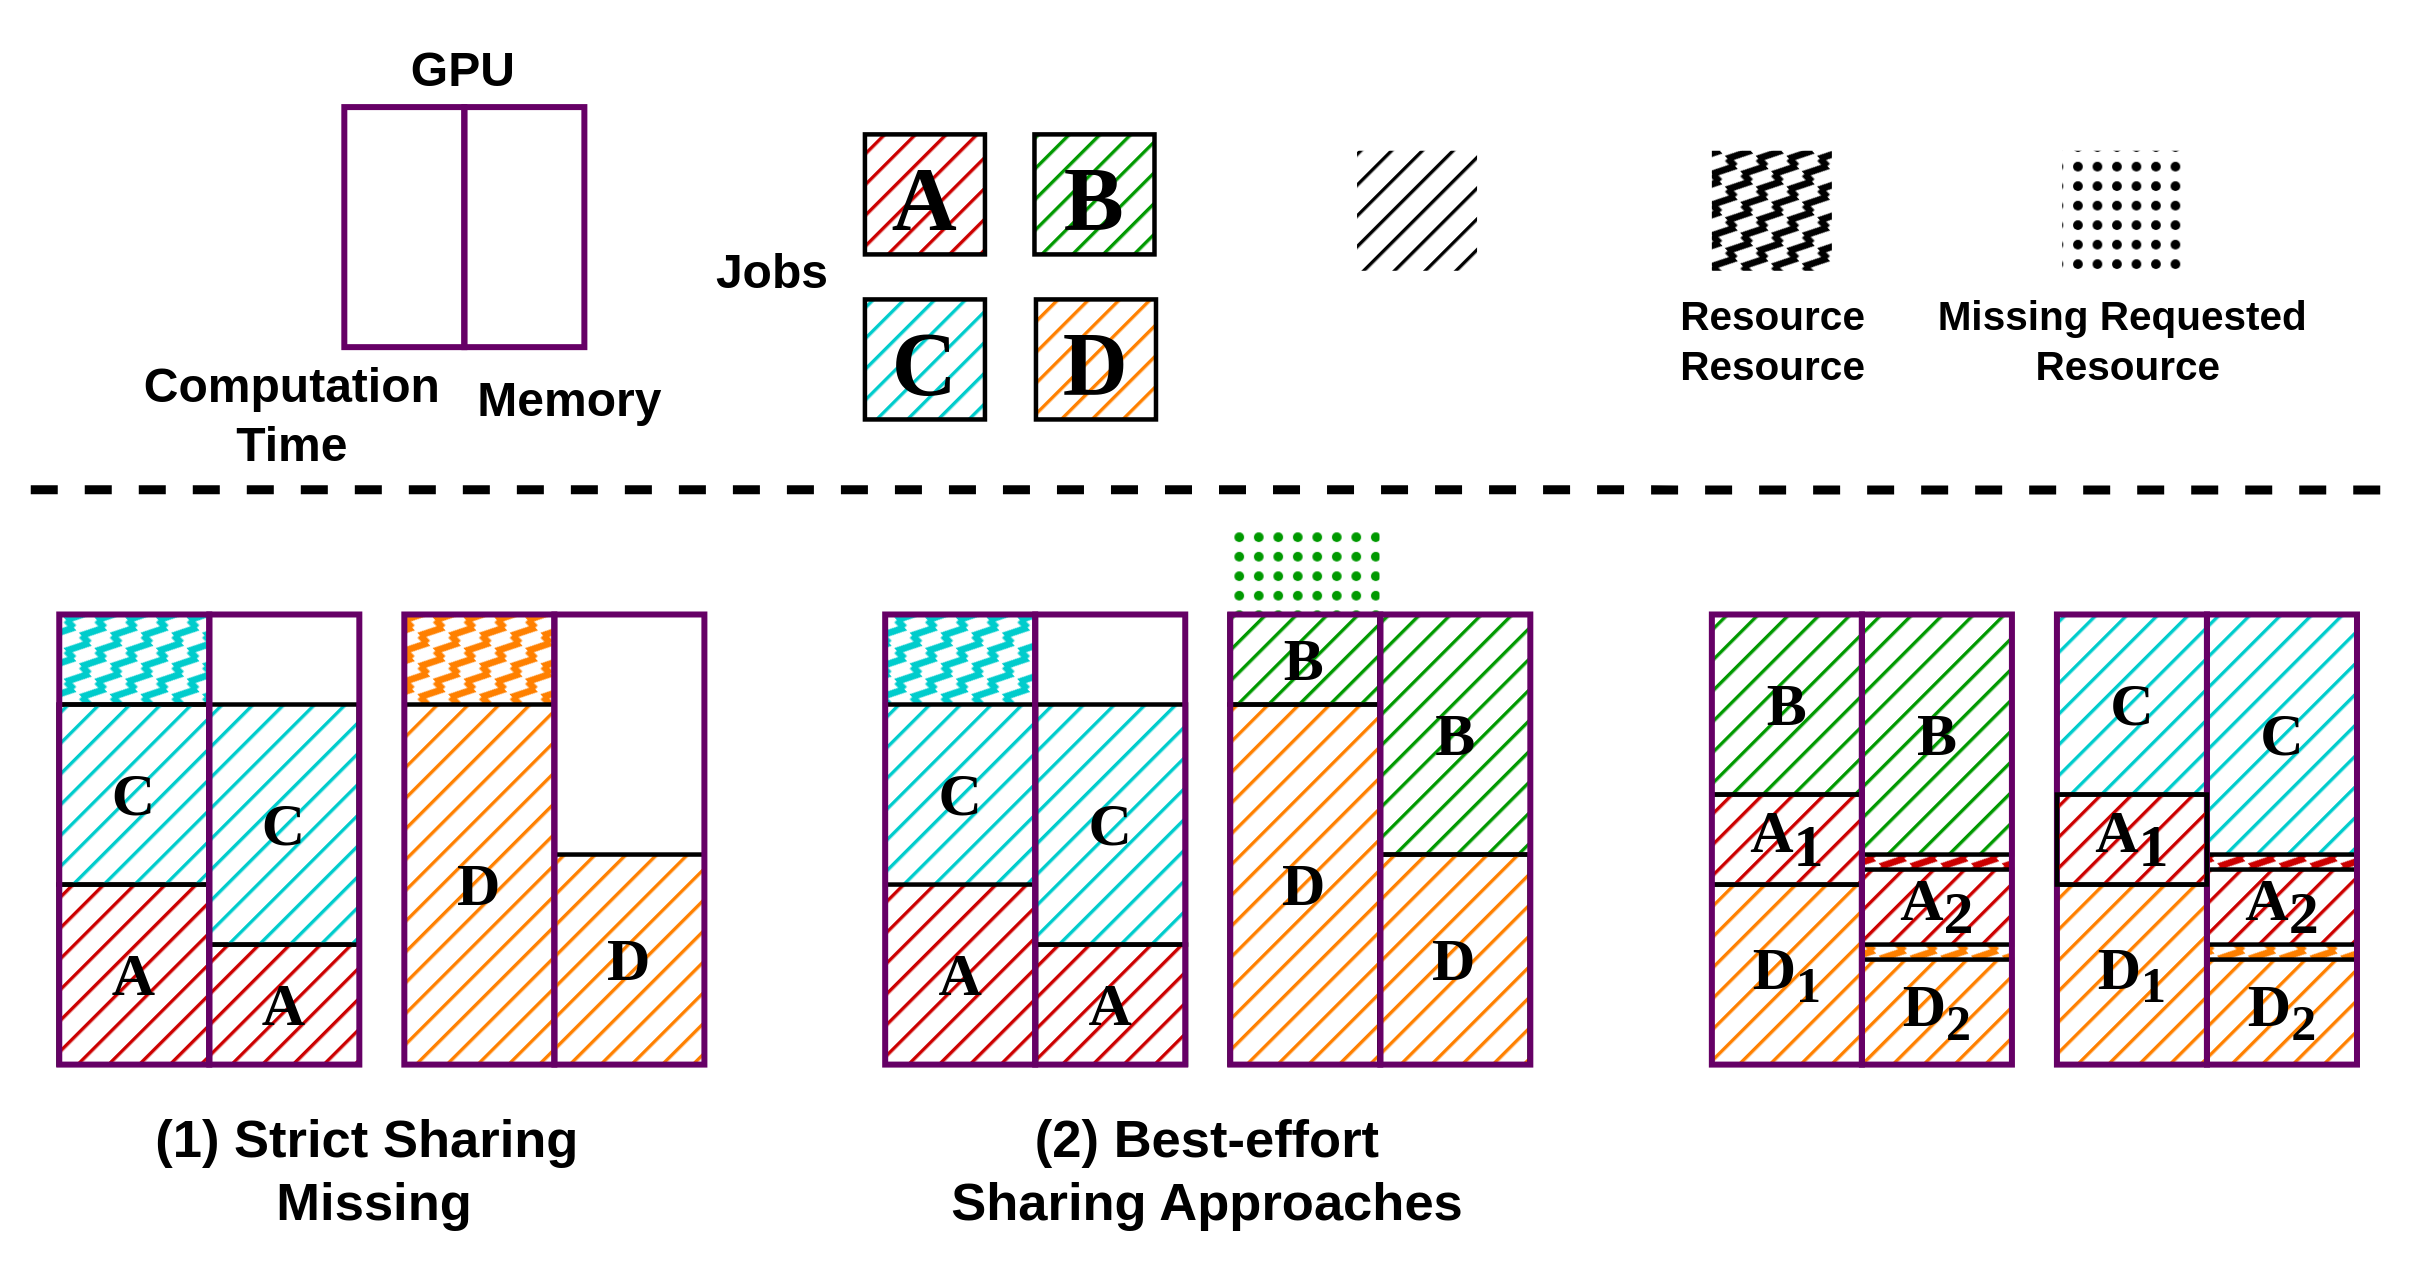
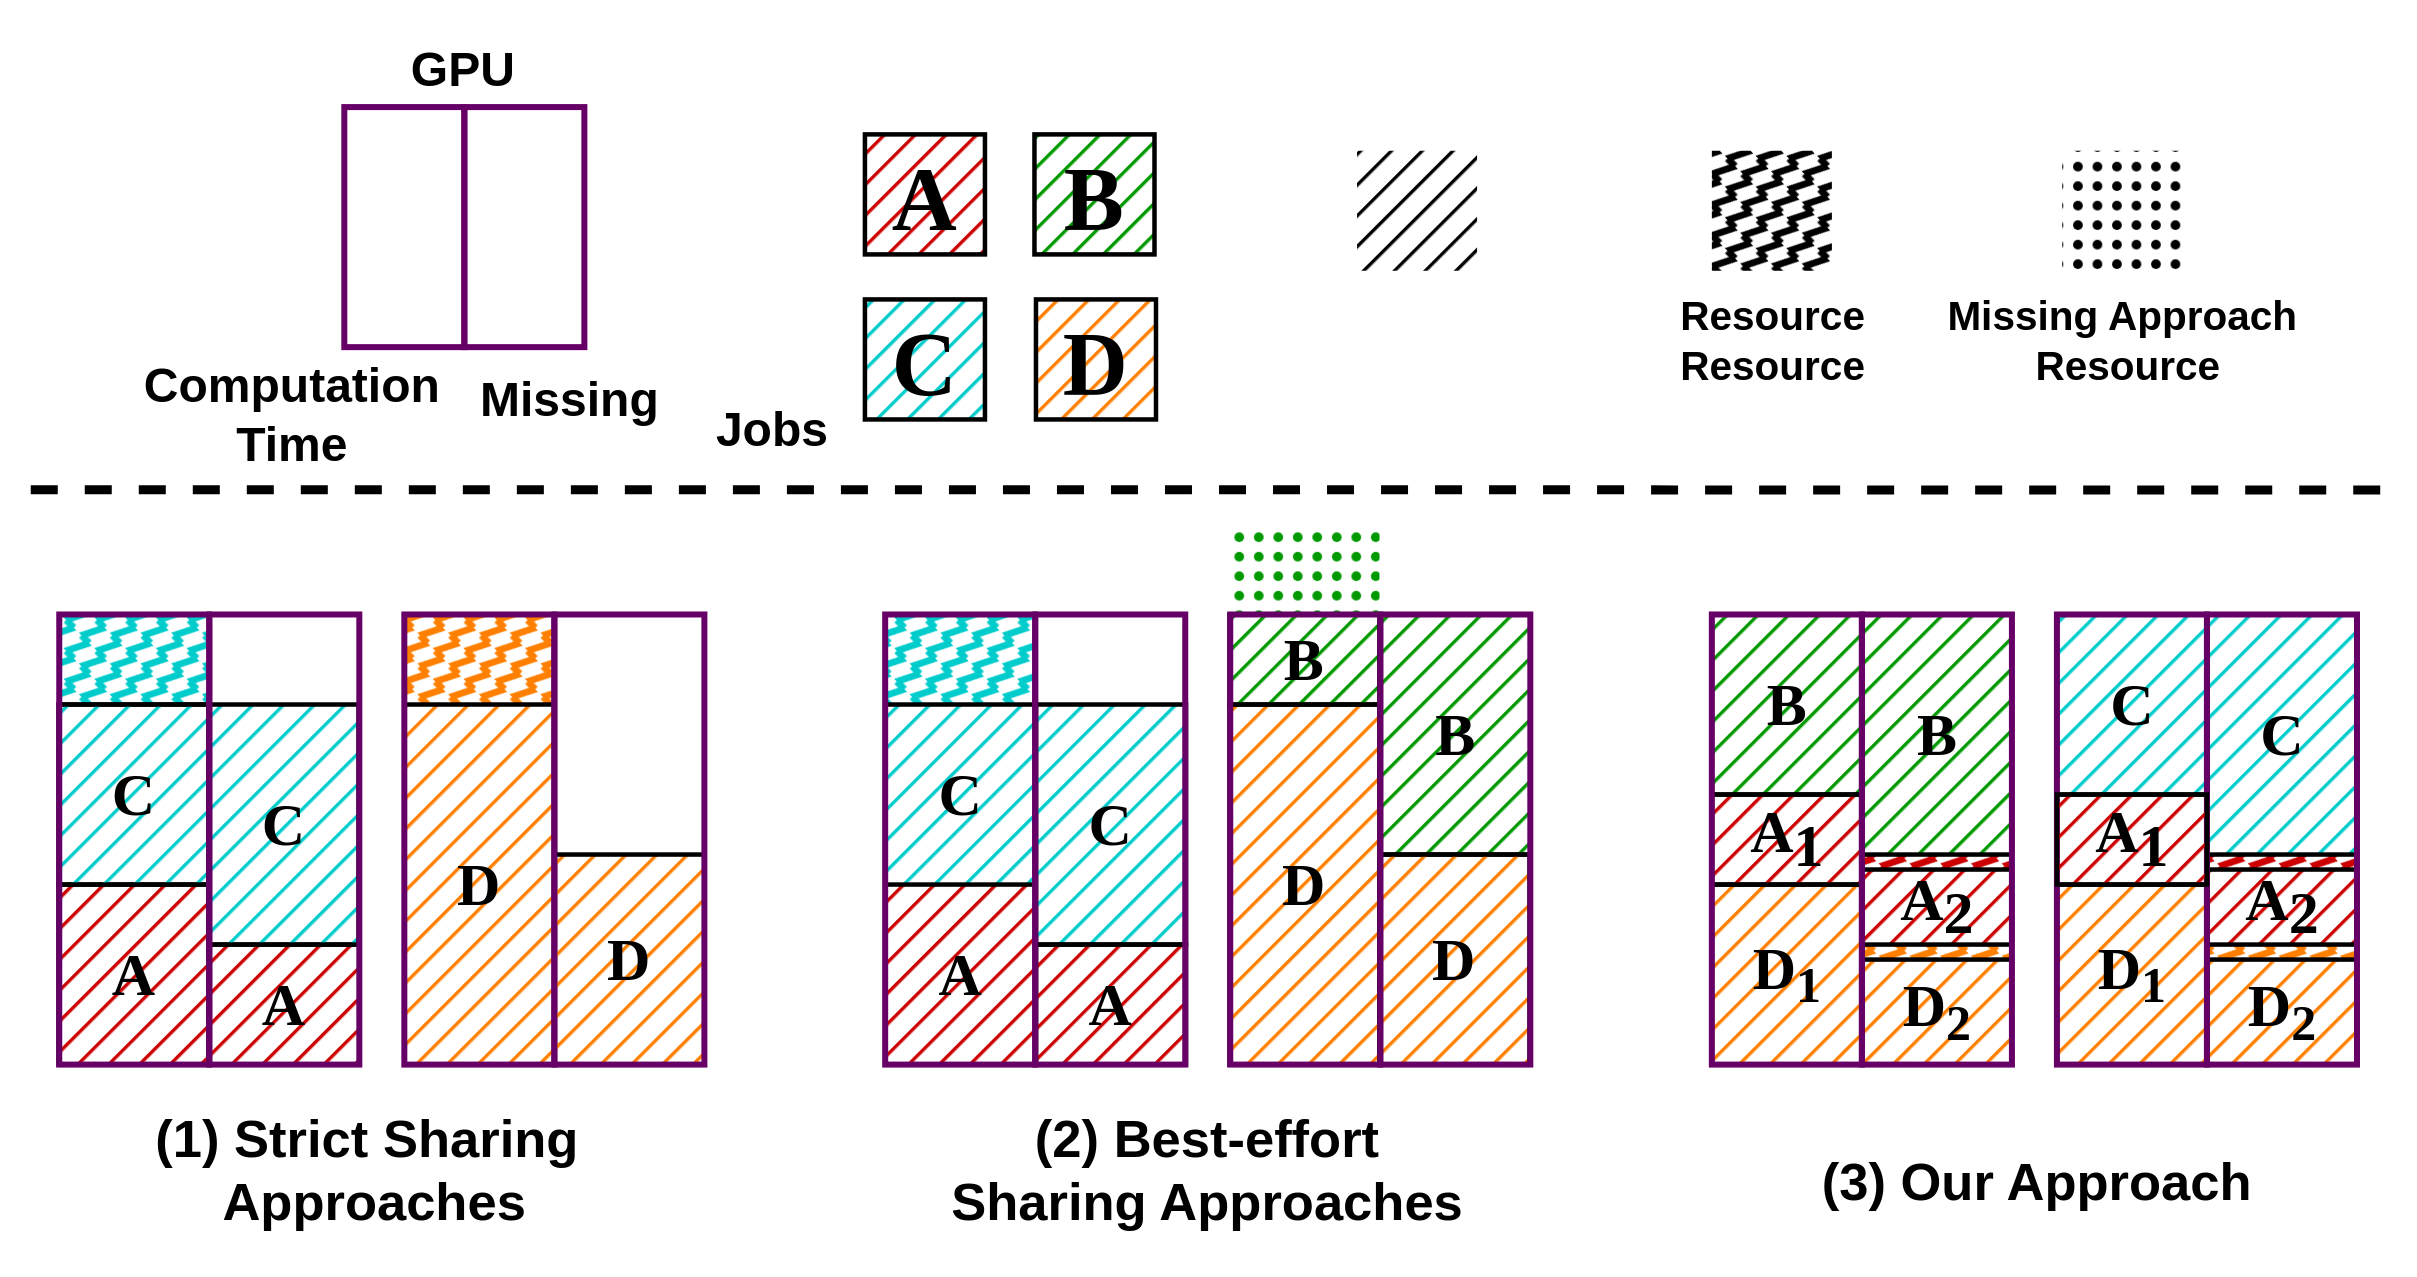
(772, 272) -> (772, 429)
(2123, 341) -> (2123, 341)
(570, 400) -> (570, 400)
(368, 1169) -> (368, 1169)
none -> (2036, 1169)
